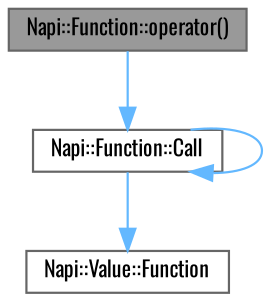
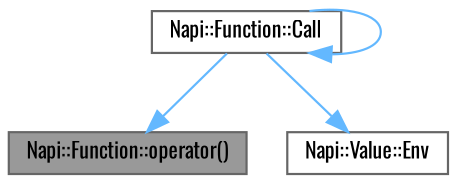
(128, 79) -> (195, 85)
(128, 272) -> (368, 153)
